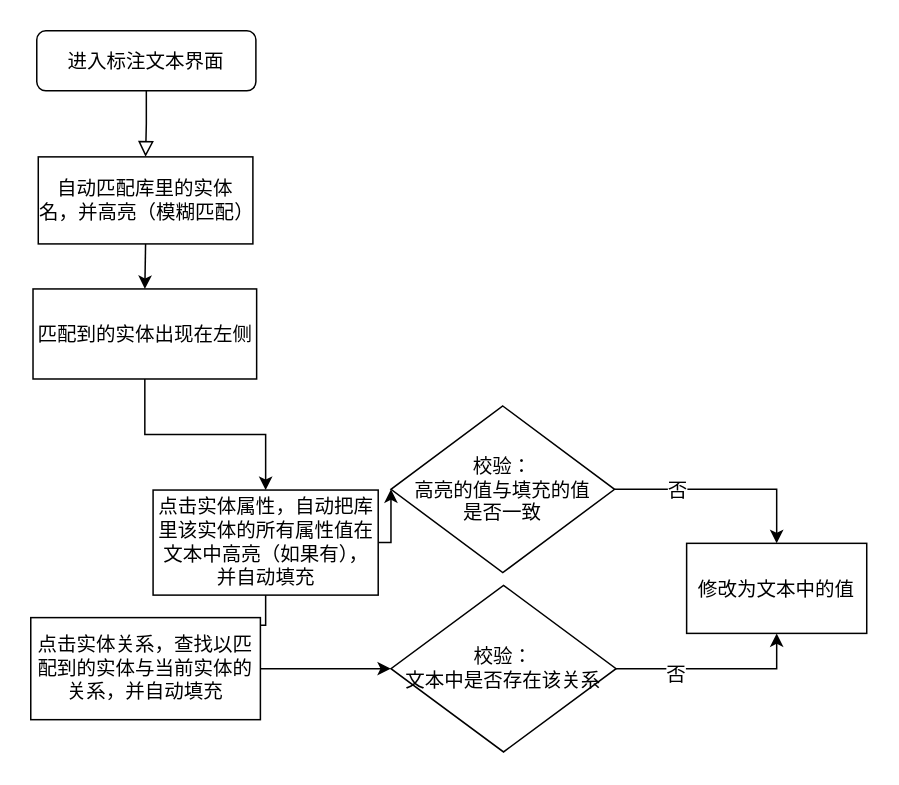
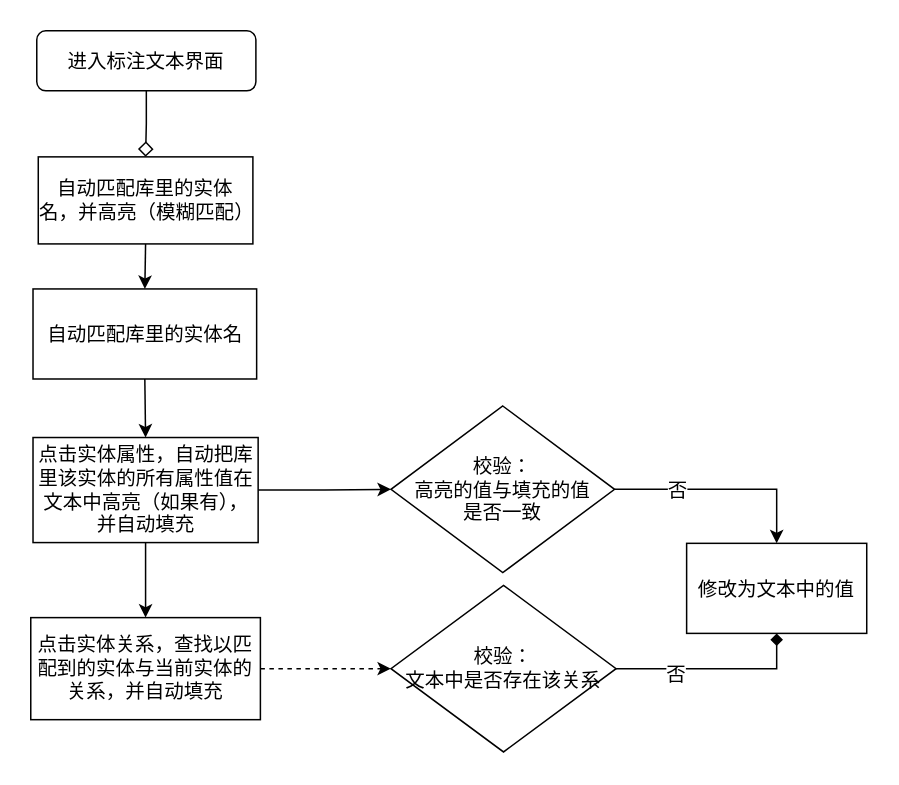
(146, 141) -> (146, 140)
(146, 334) -> (146, 334)
(266, 542) -> (146, 490)
(776, 645) -> (776, 646)
(321, 668) -> (321, 668)
